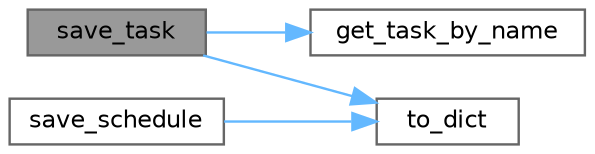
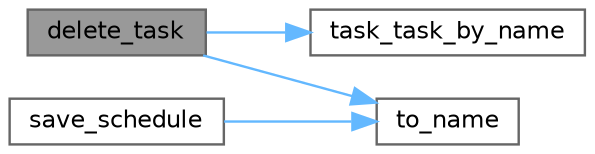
(117, 32) -> (117, 32)
(448, 32) -> (448, 32)
(448, 122) -> (448, 122)
